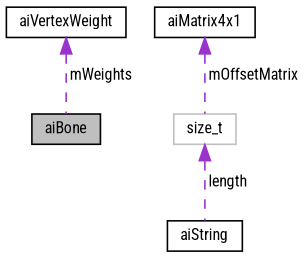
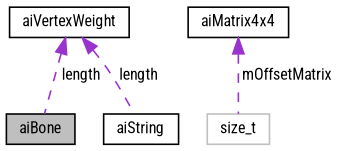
(205, 22) -> (238, 22)
(100, 76) -> (80, 76)
(205, 191) -> (115, 81)
